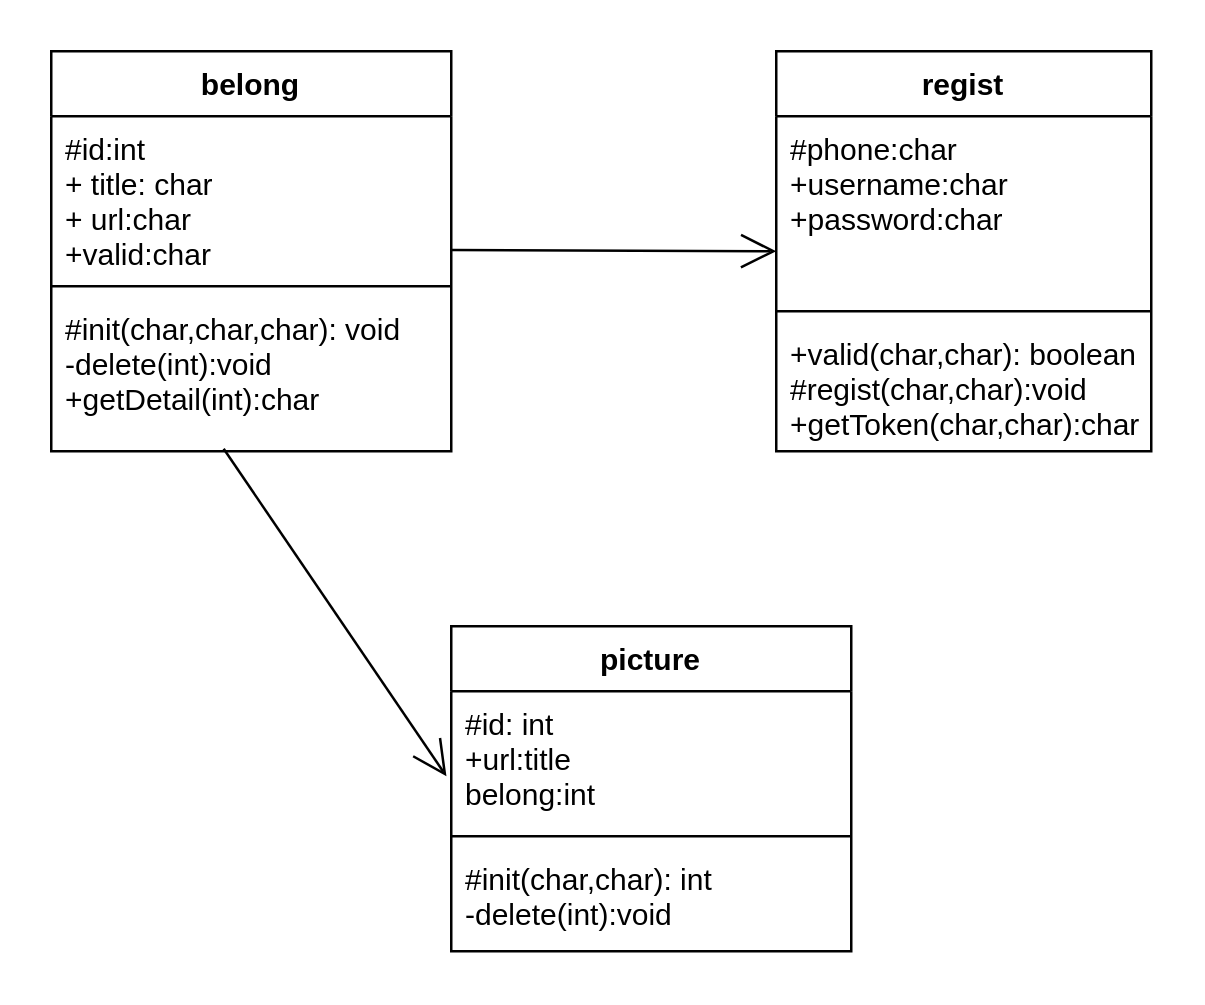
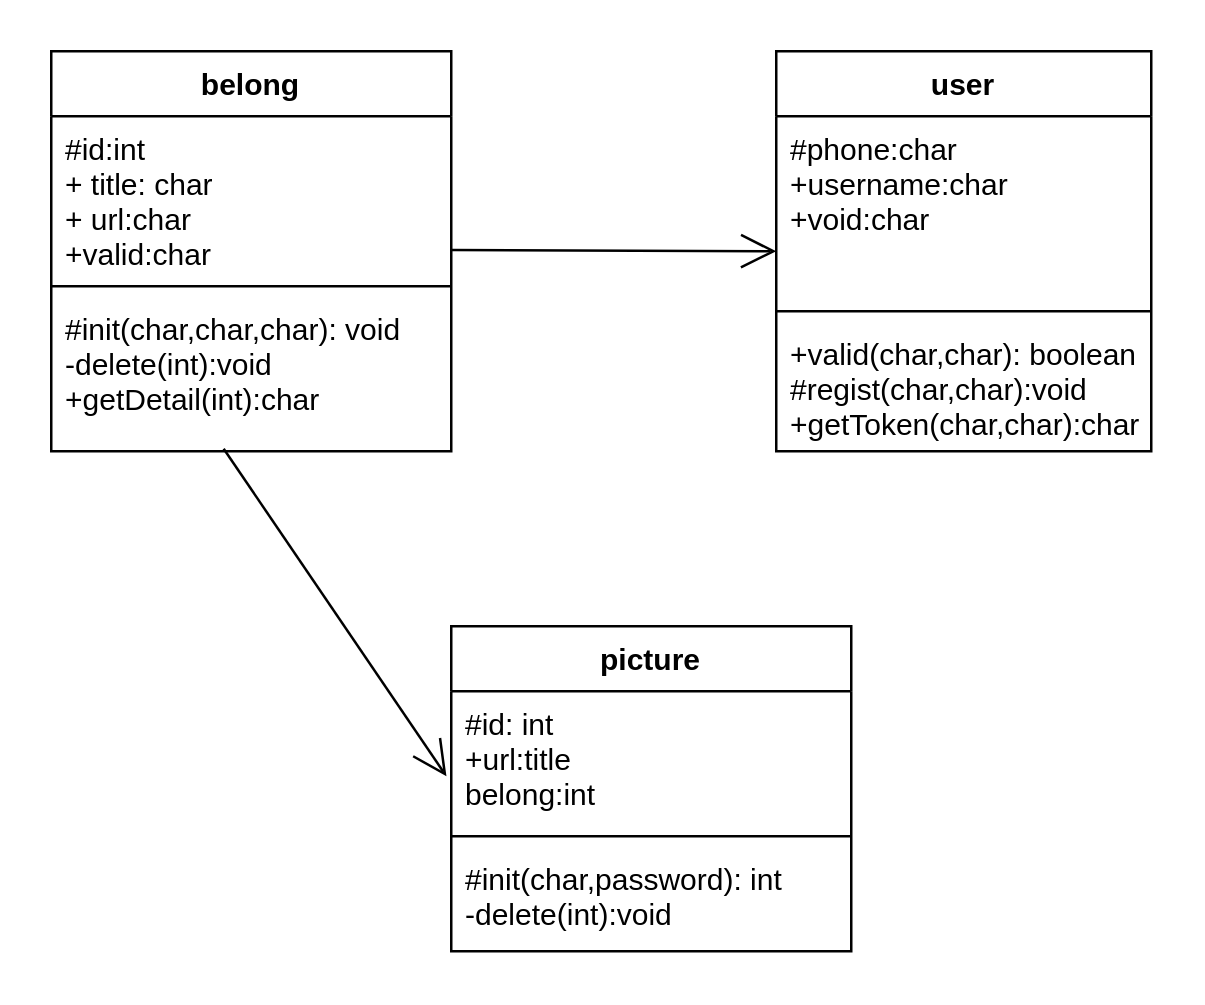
(963, 85) -> (963, 85)
(879, 150) -> (879, 150)
(618, 880) -> (652, 880)
